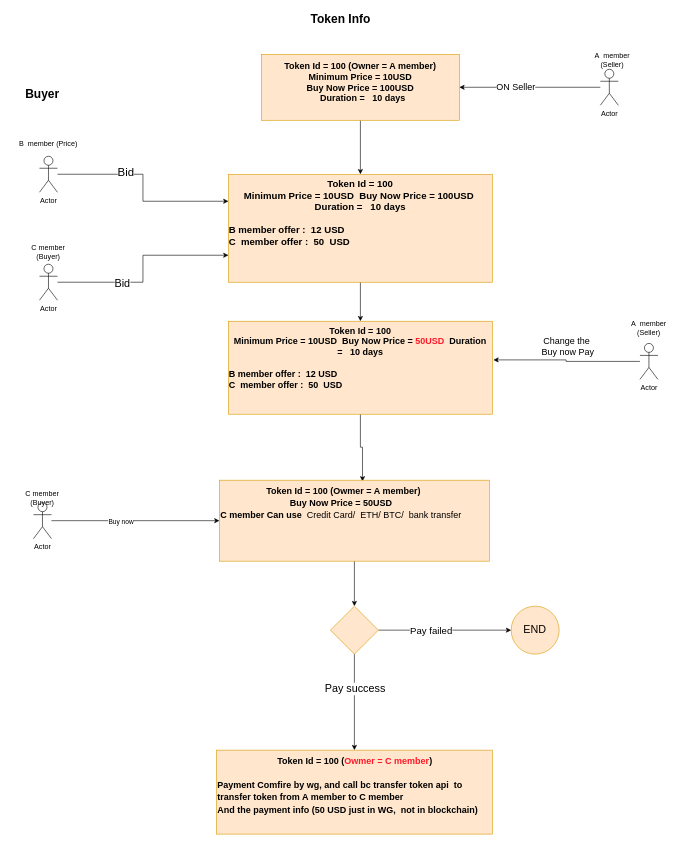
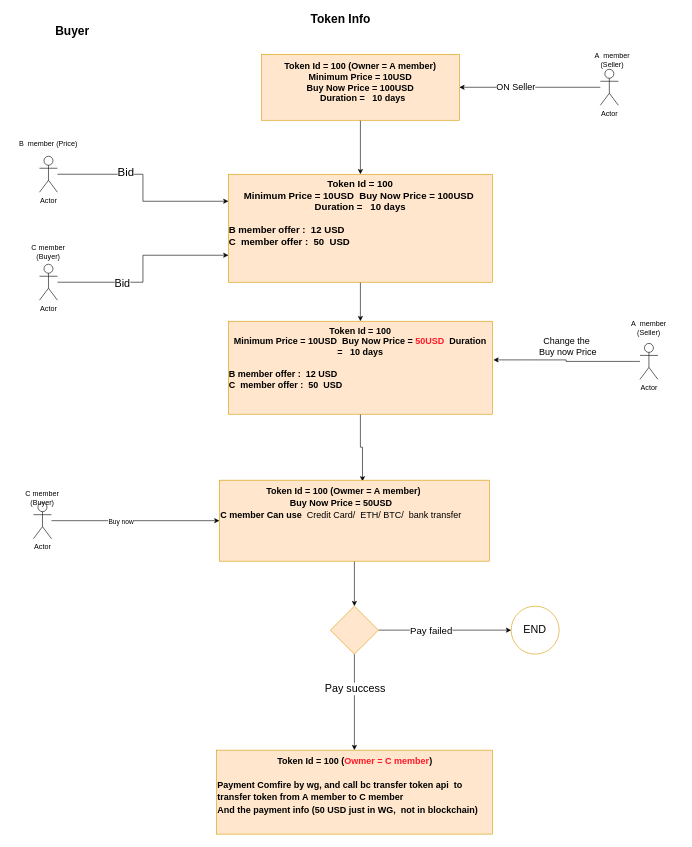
(42, 93) -> (72, 30)
(568, 347) -> (568, 347)
(535, 630) -> (535, 630)
